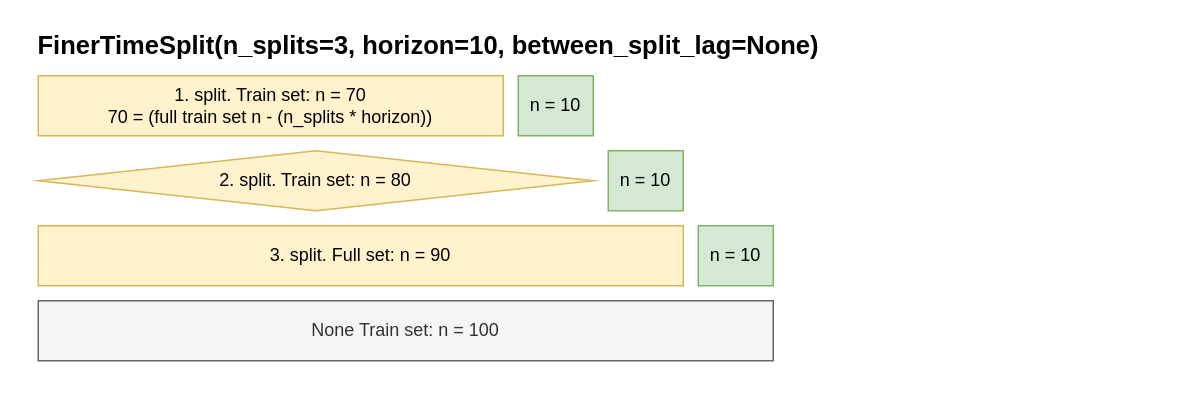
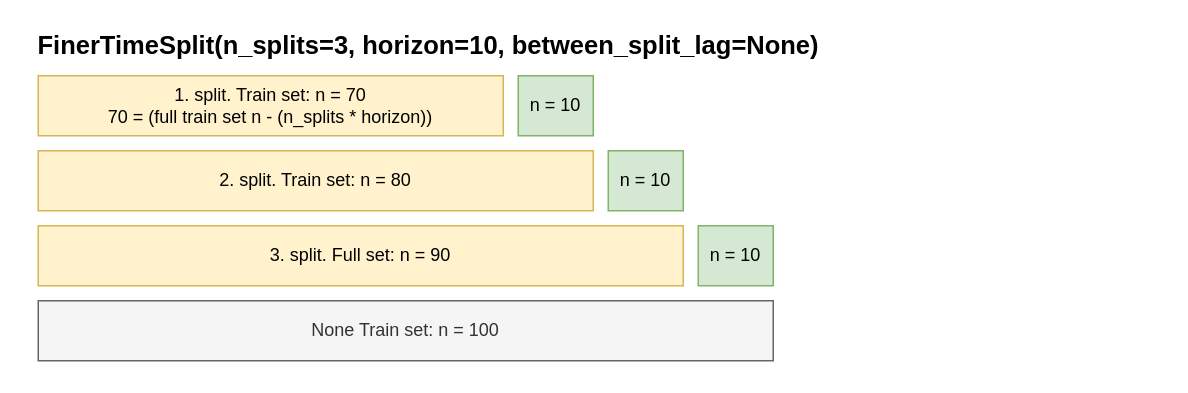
(316, 181) -> (316, 181)
